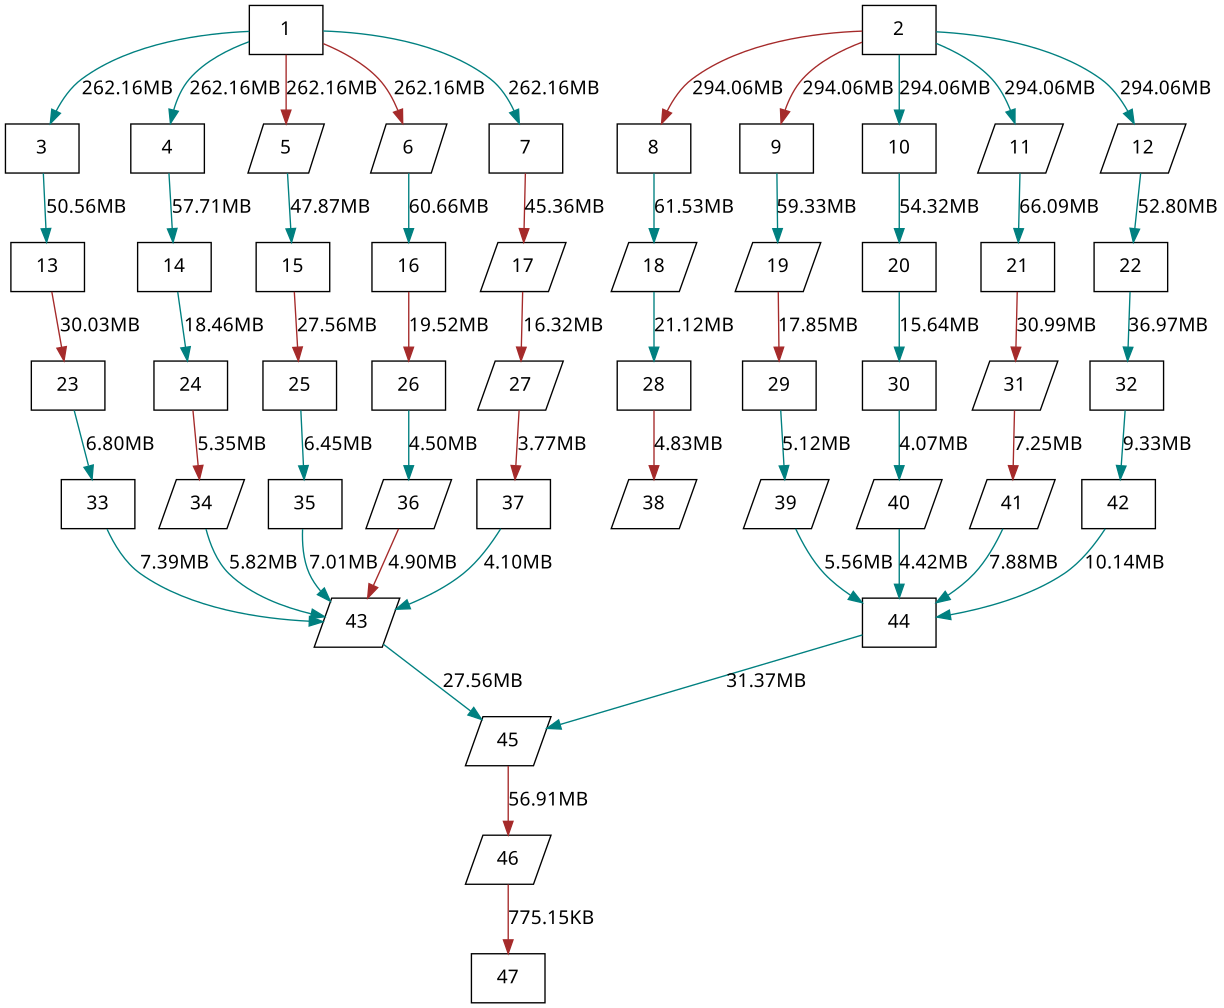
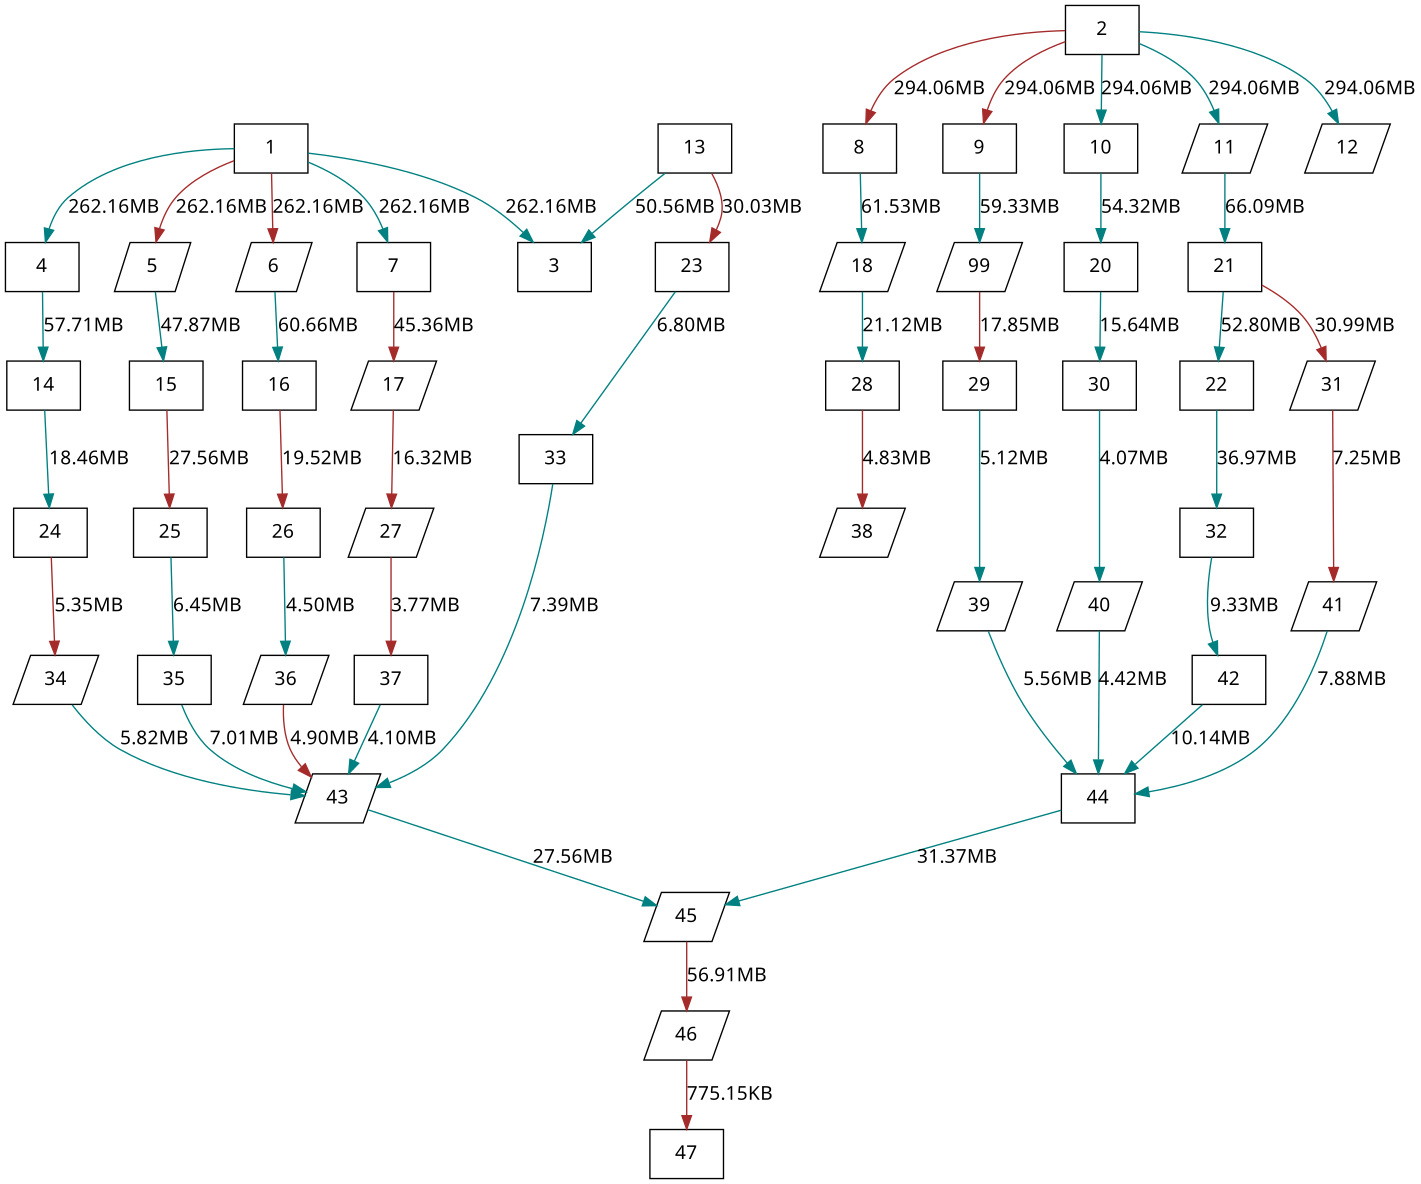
(45, 201) -> (628, 203)
(1138, 201) -> (1221, 319)
(778, 267) -> (980, 267)
